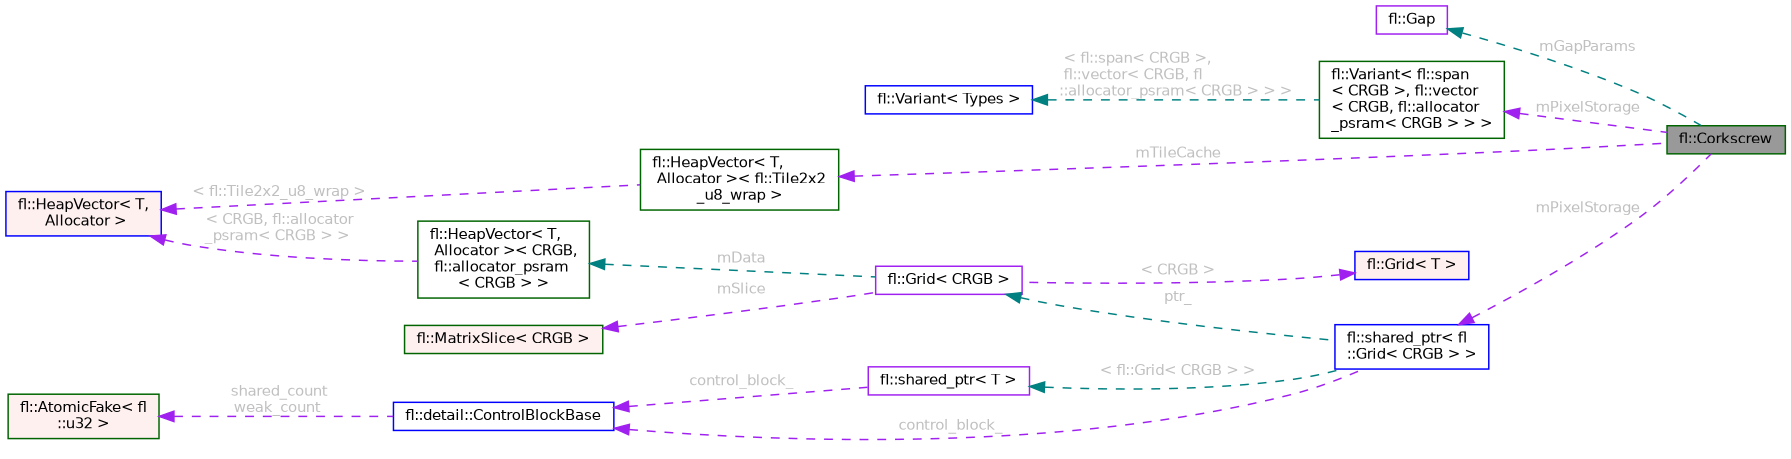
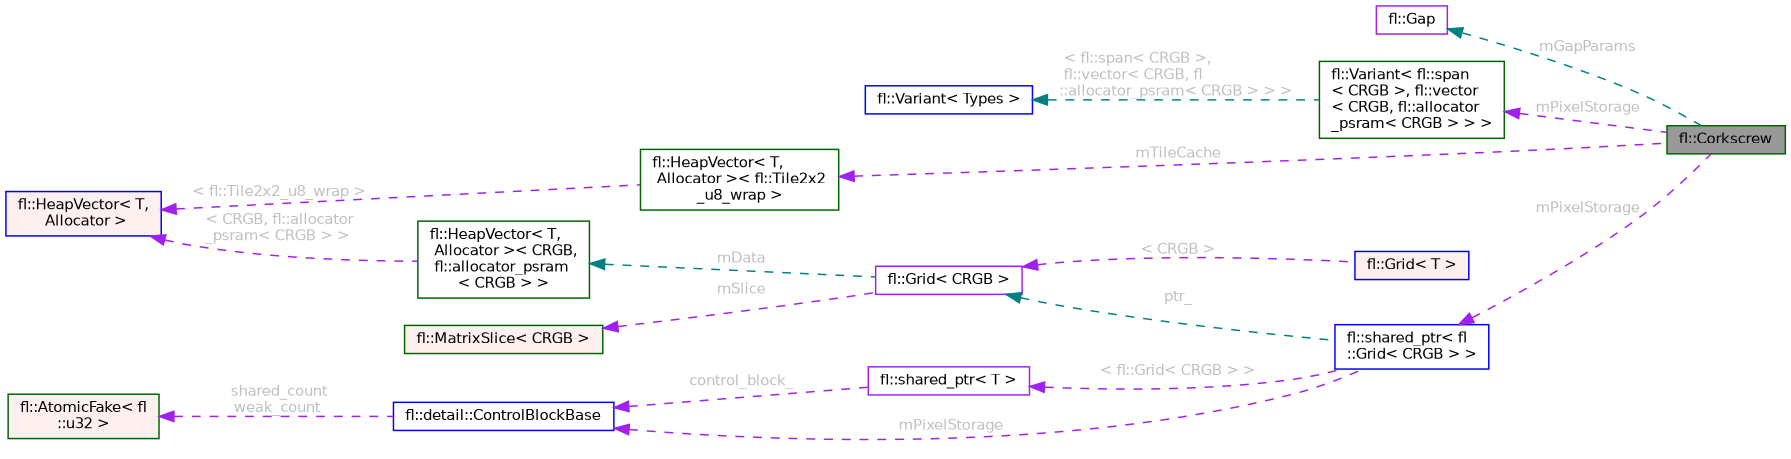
(1181, 283) -> (1196, 258)
(1194, 388) -> (1194, 388)
(949, 426) -> (949, 426)
